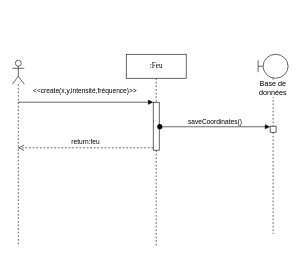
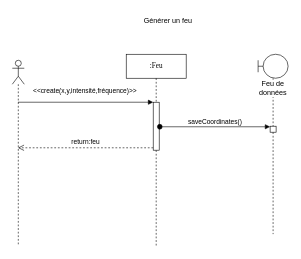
none -> (168, 21)
(273, 89) -> (273, 89)
